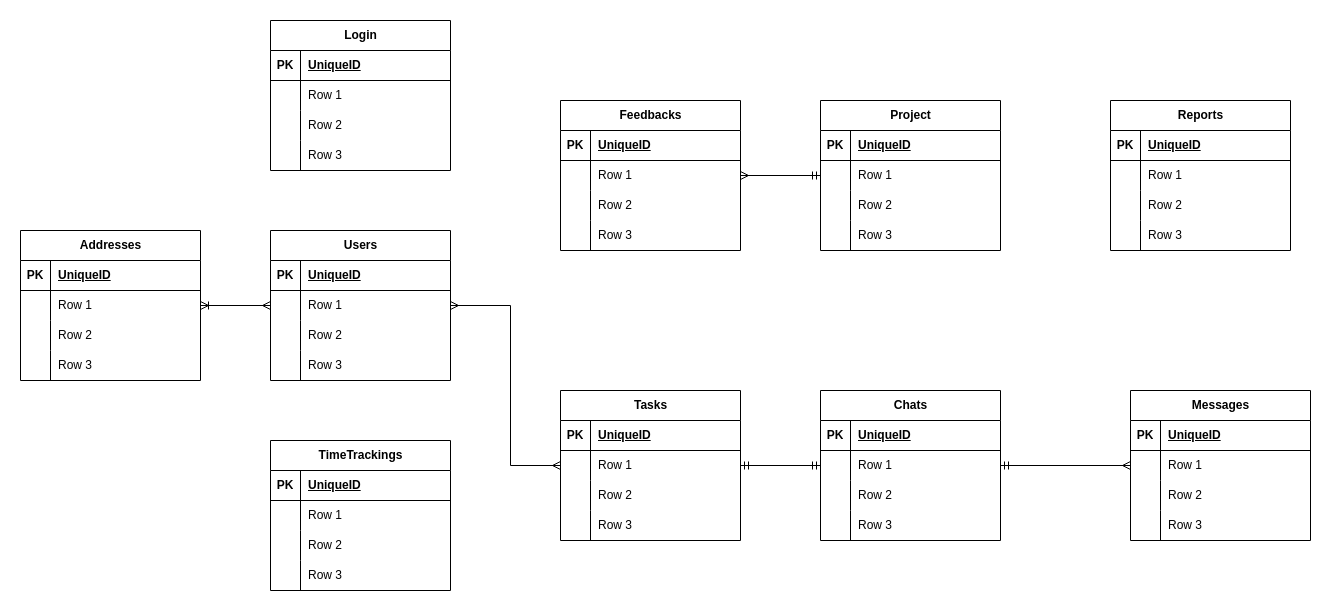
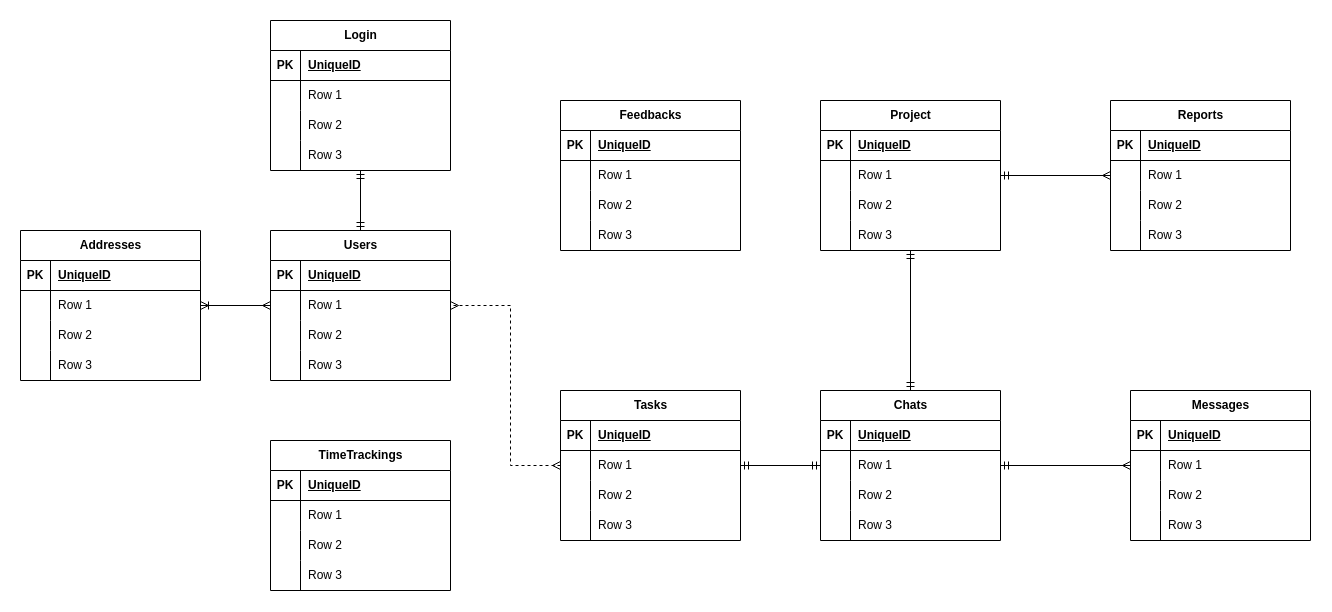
(781, 176) -> none
none -> (1055, 176)
none -> (361, 201)
none -> (911, 321)
(511, 381) -> (511, 381)
